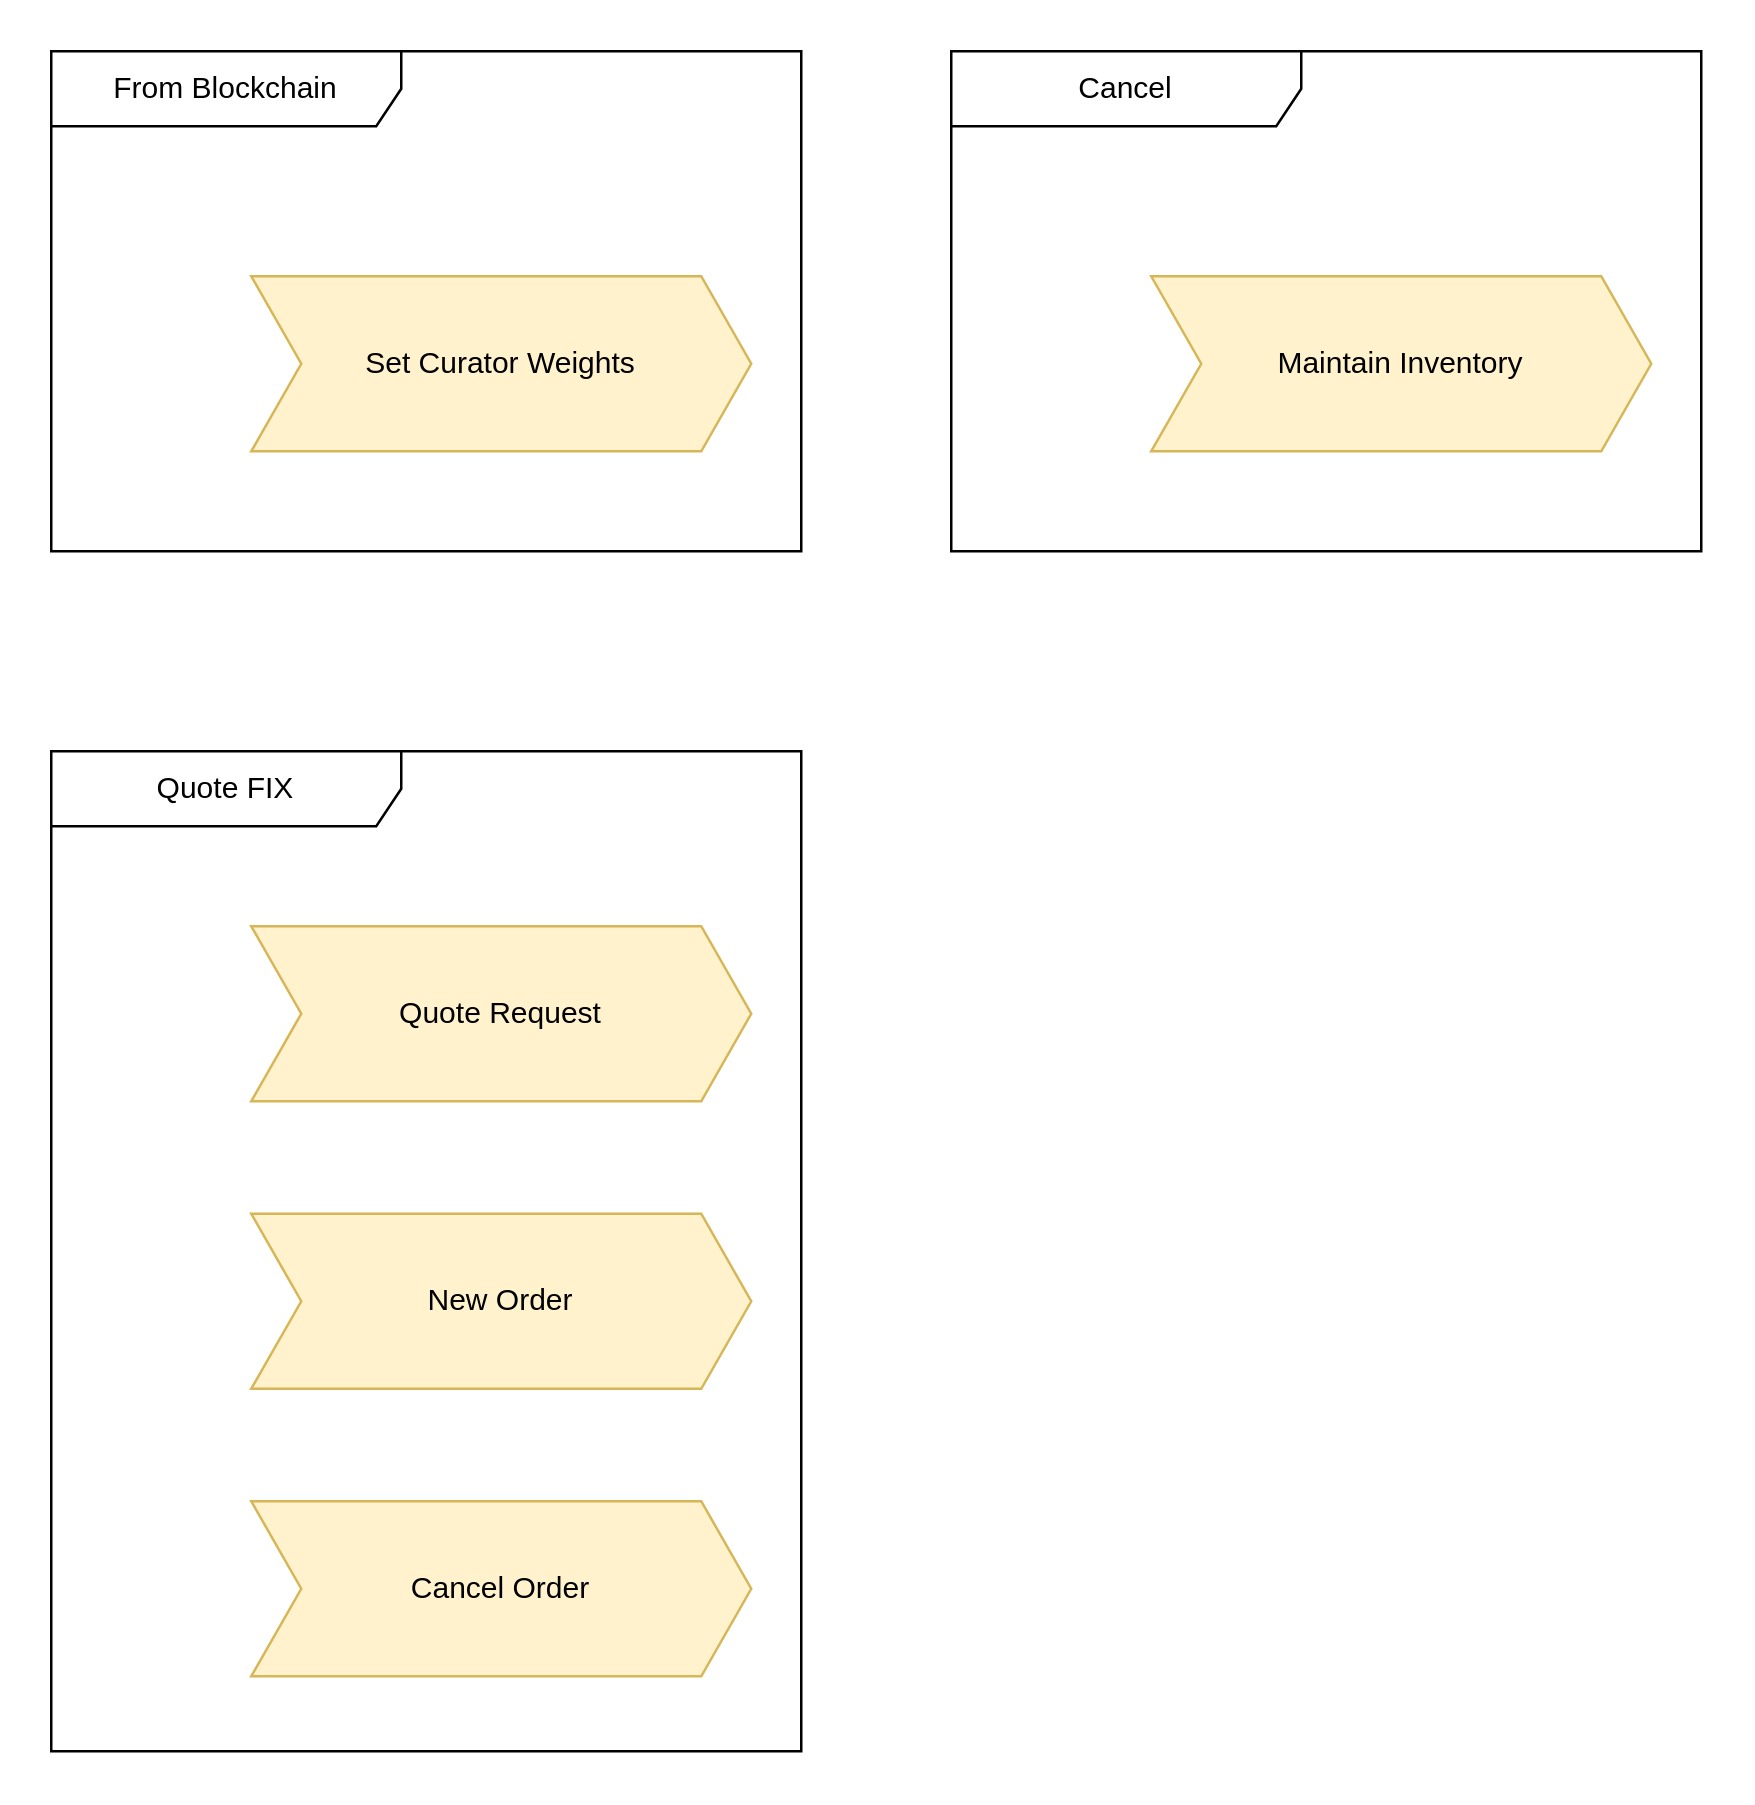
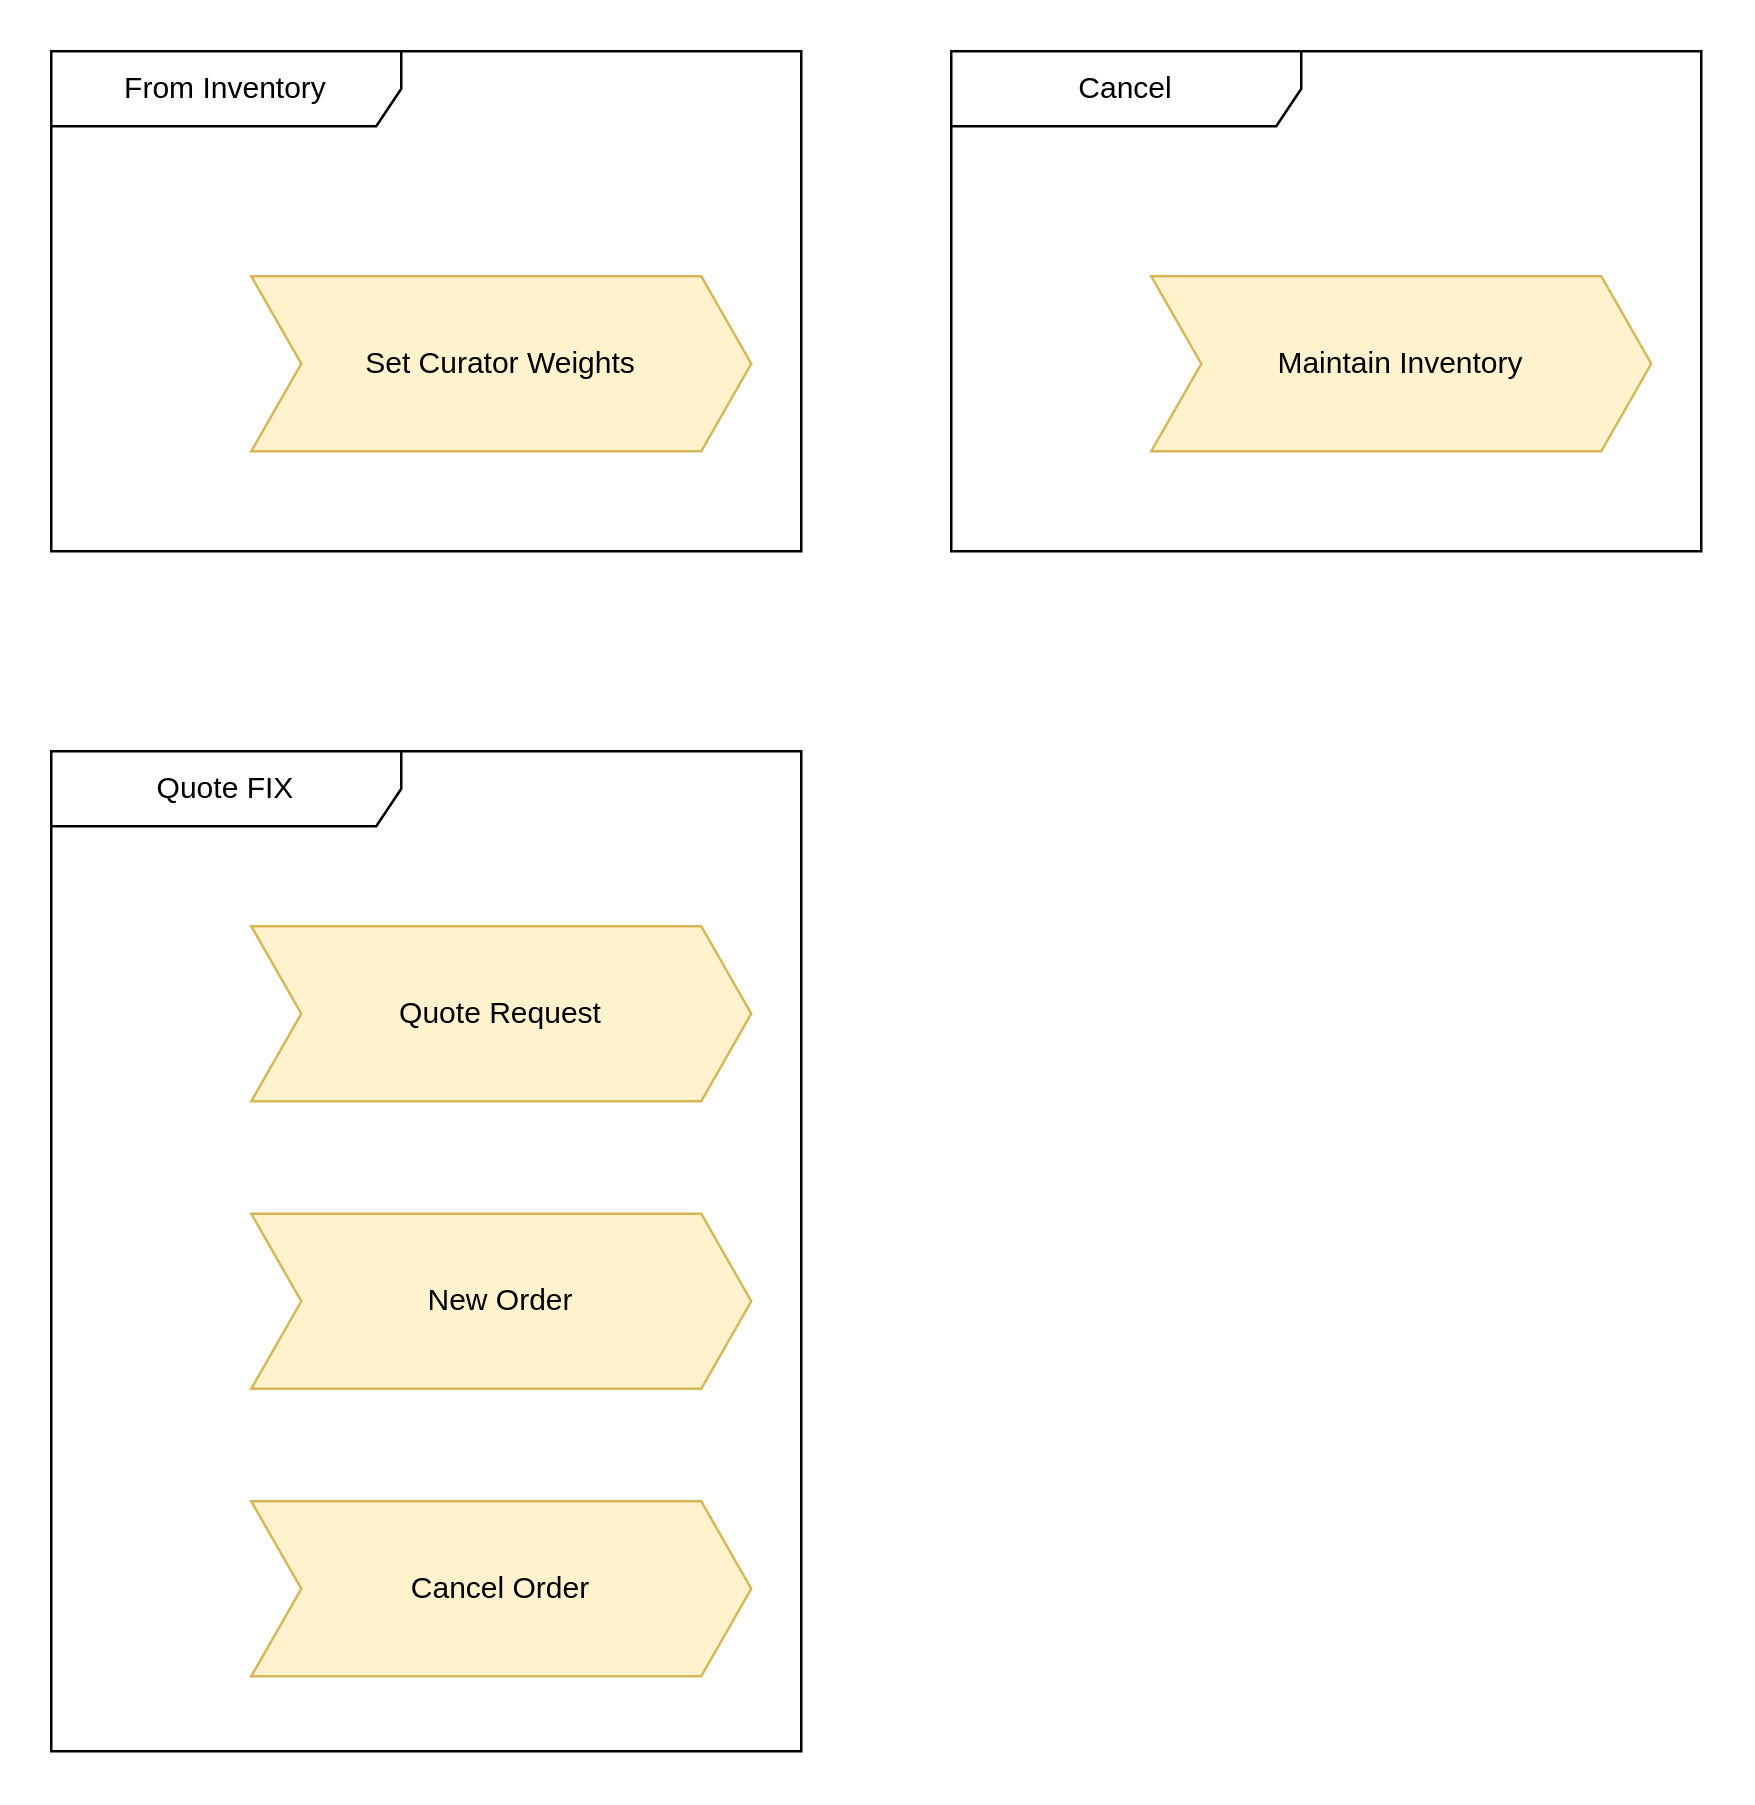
(226, 89) -> (226, 89)
